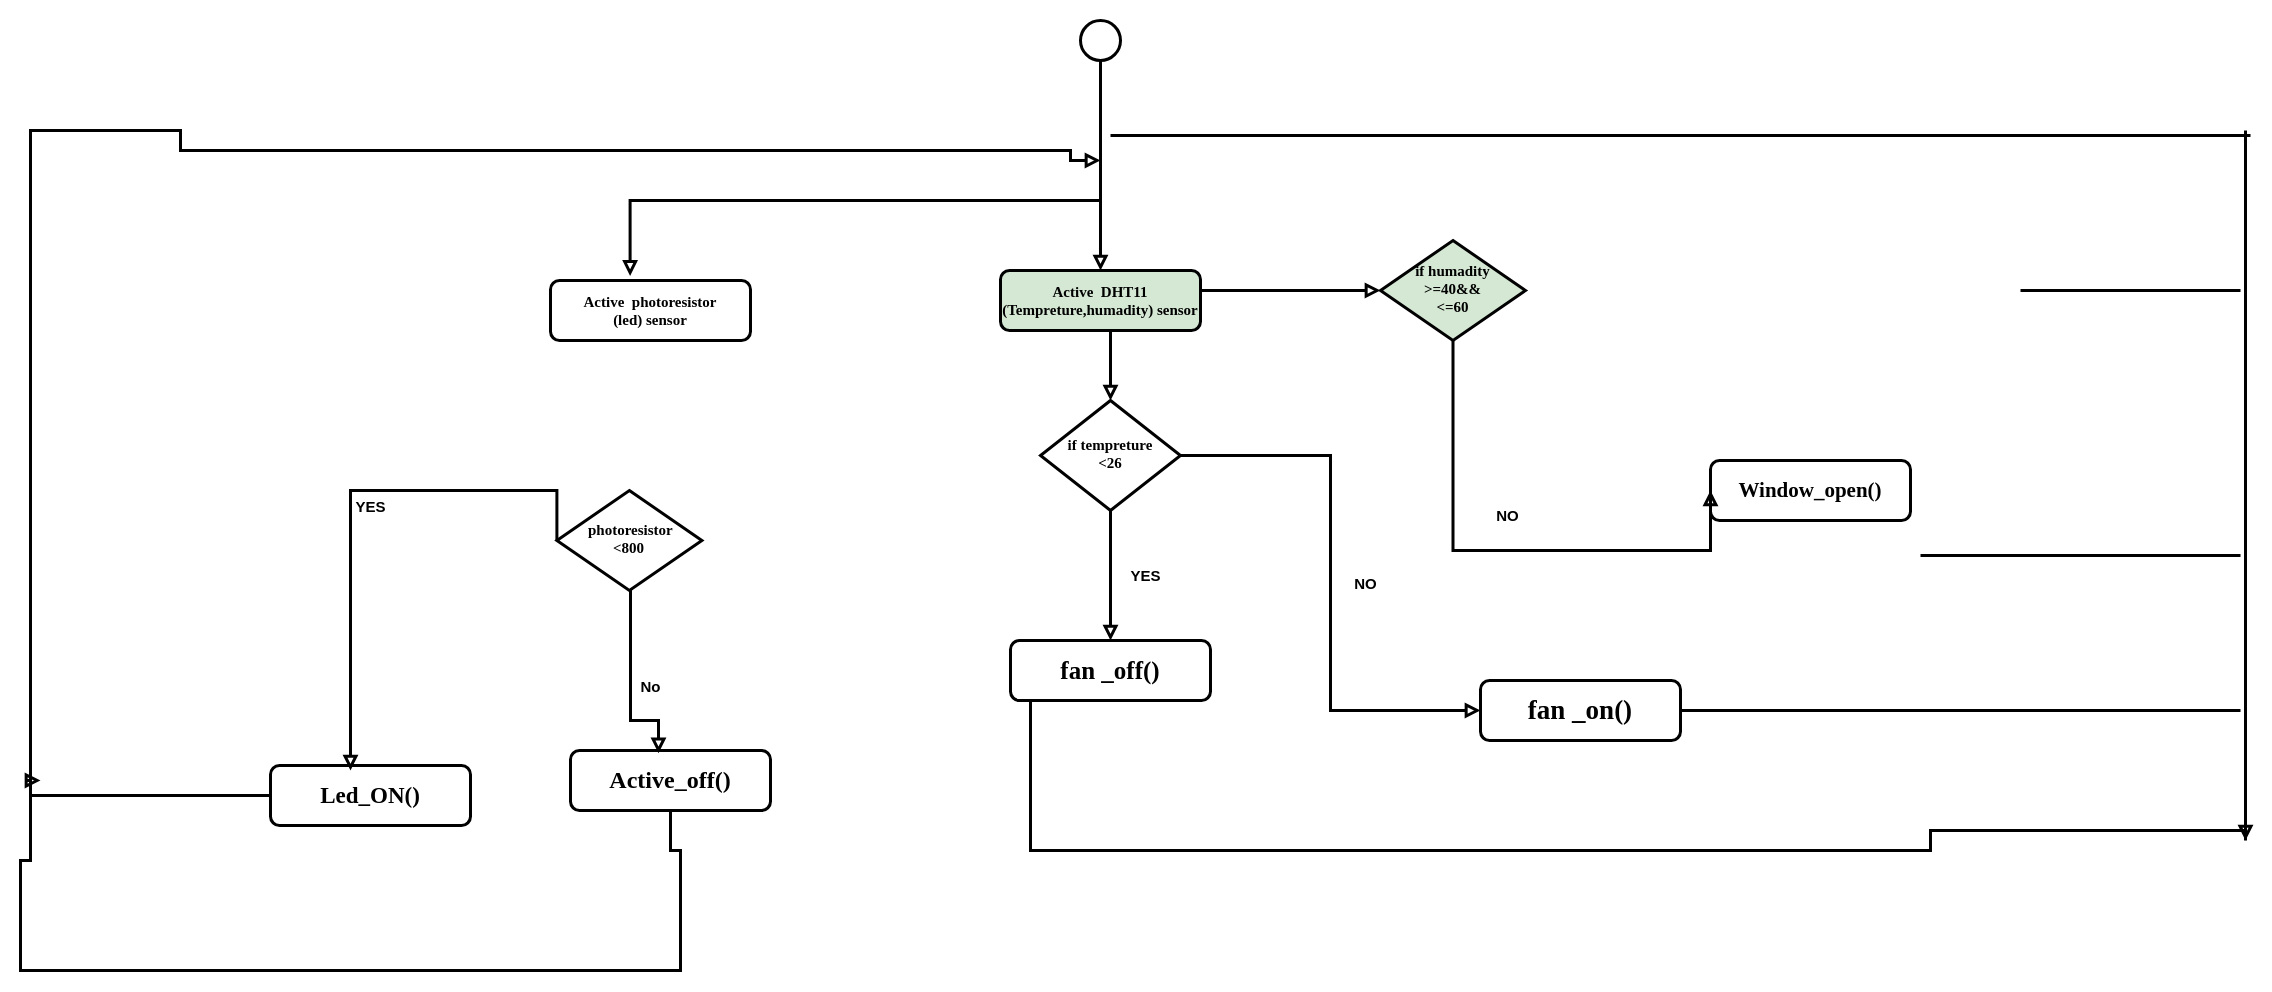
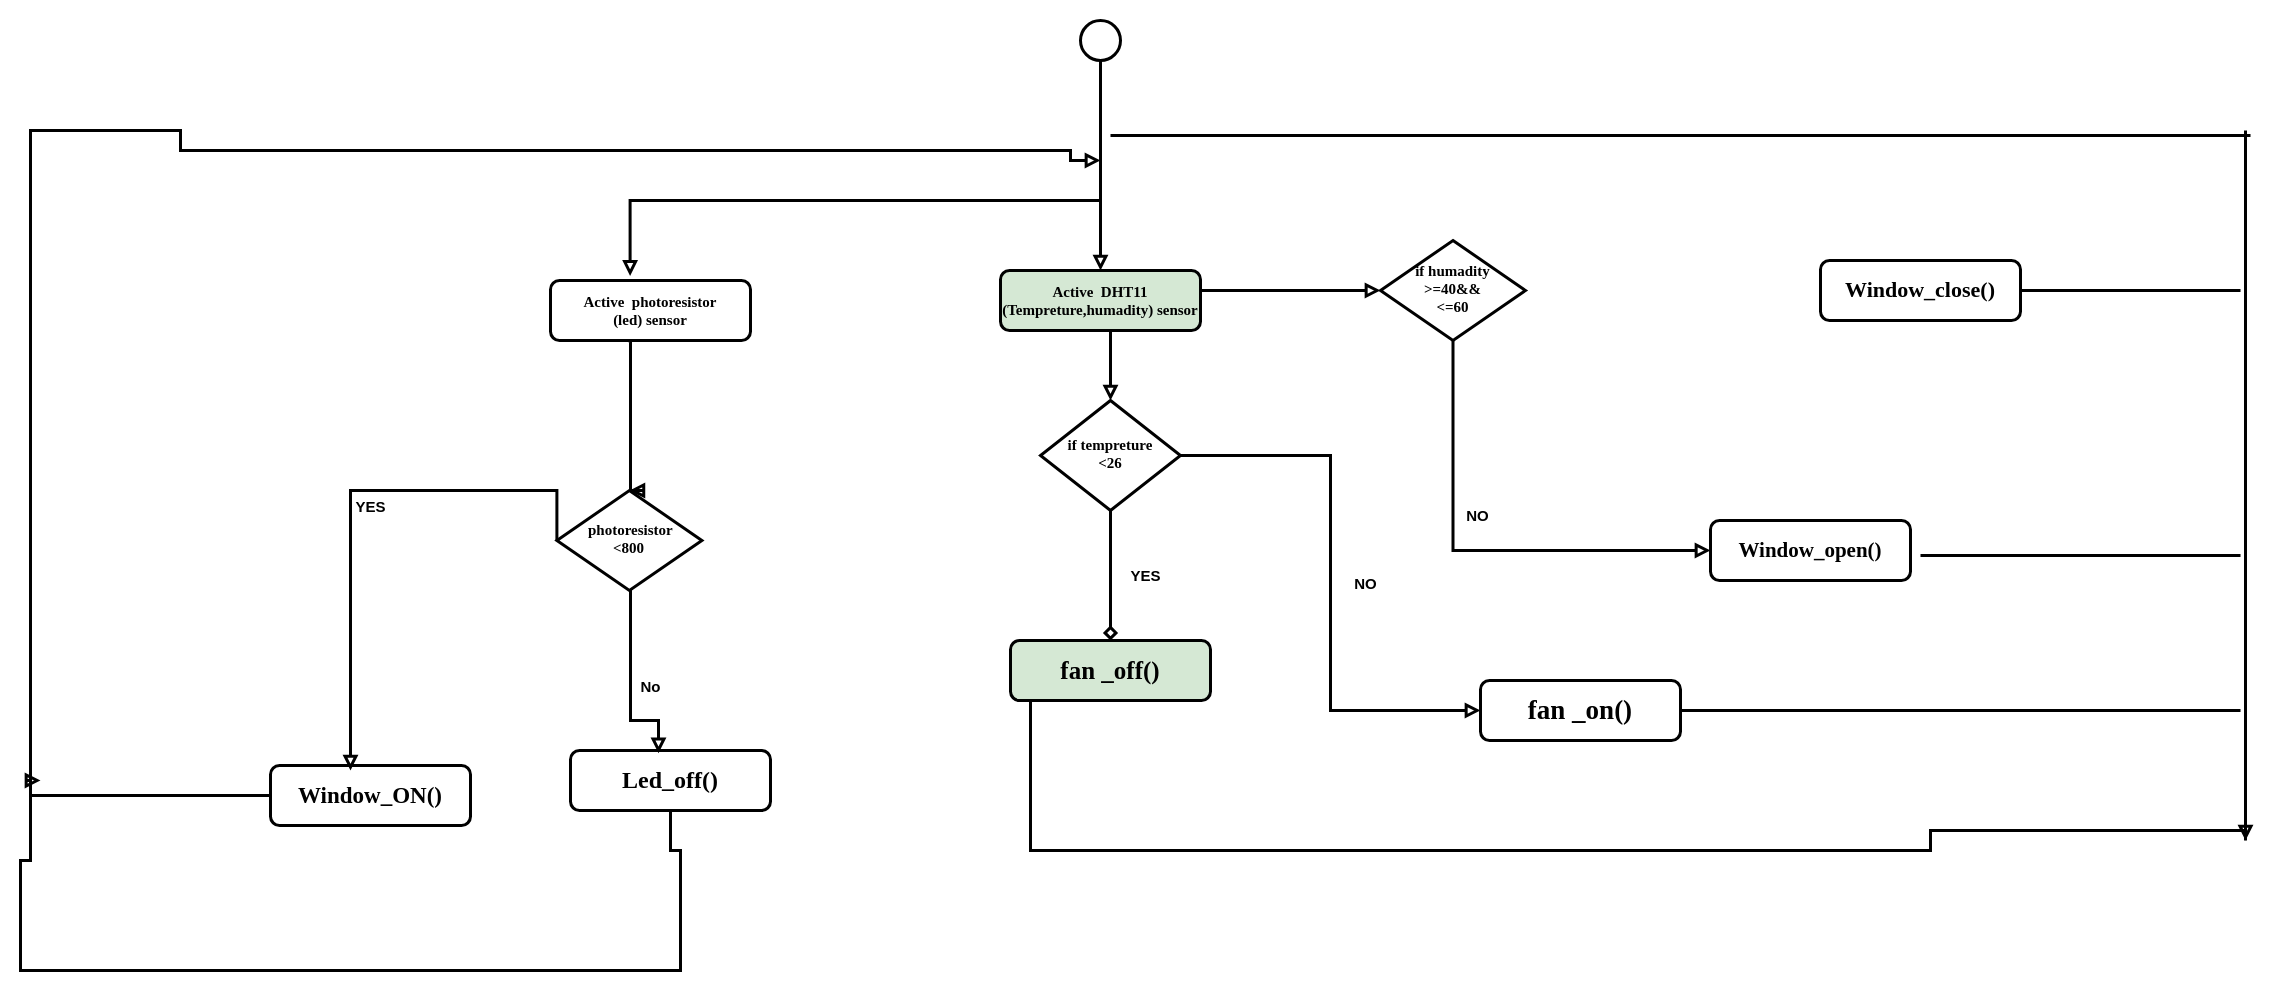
(1453, 291) -> (1453, 291)
none -> (1921, 291)
none -> (631, 421)
(1811, 491) -> (1811, 551)
(1111, 624) -> (1111, 625)
(1111, 671) -> (1111, 671)
(671, 781) -> (671, 781)
(371, 796) -> (371, 796)
